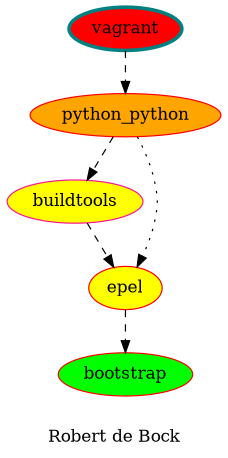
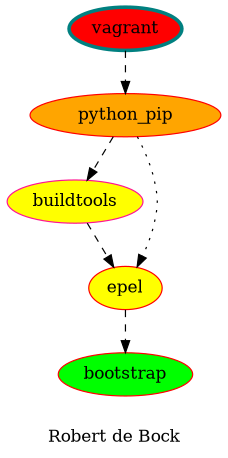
(125, 115) -> (125, 115)
